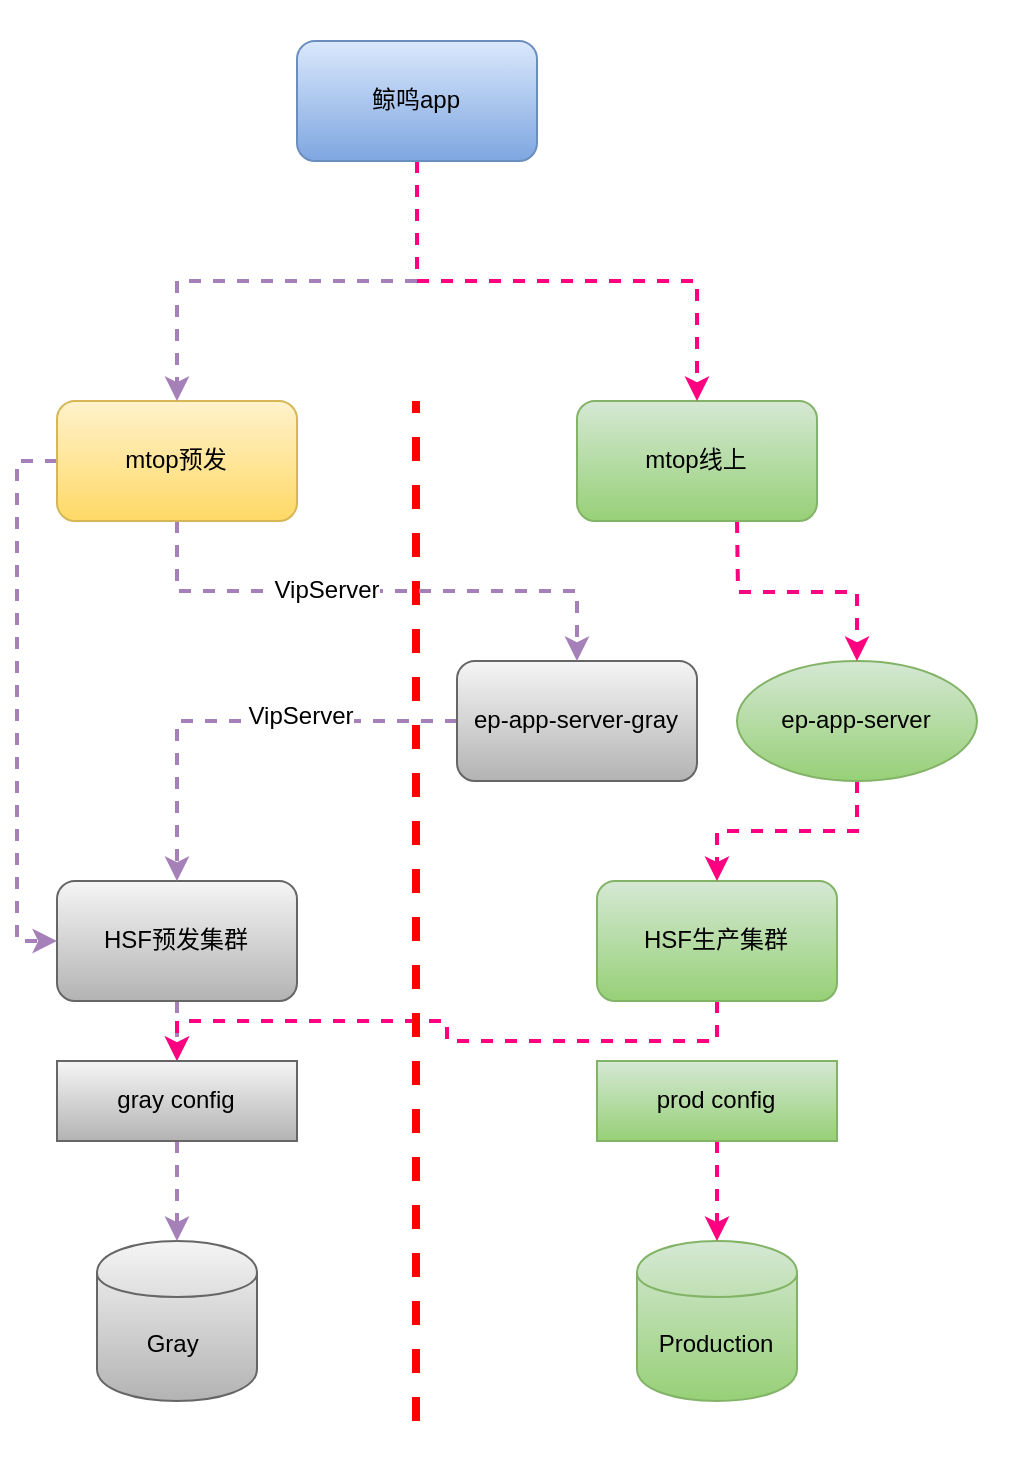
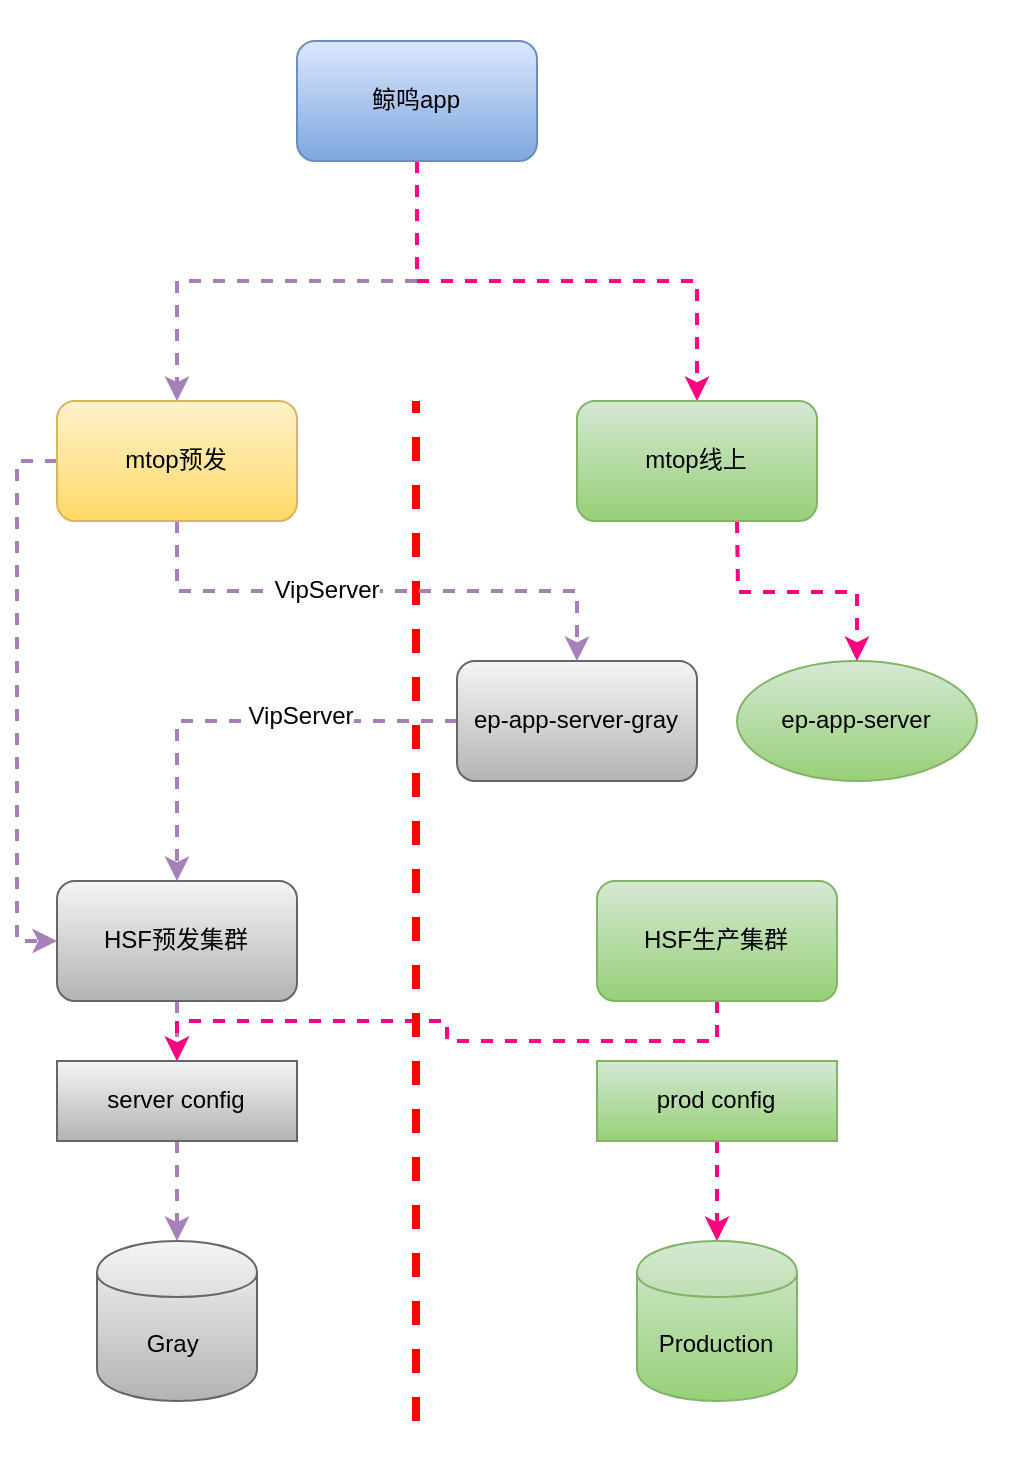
(720, 831) -> none
(177, 1101) -> (177, 1101)
